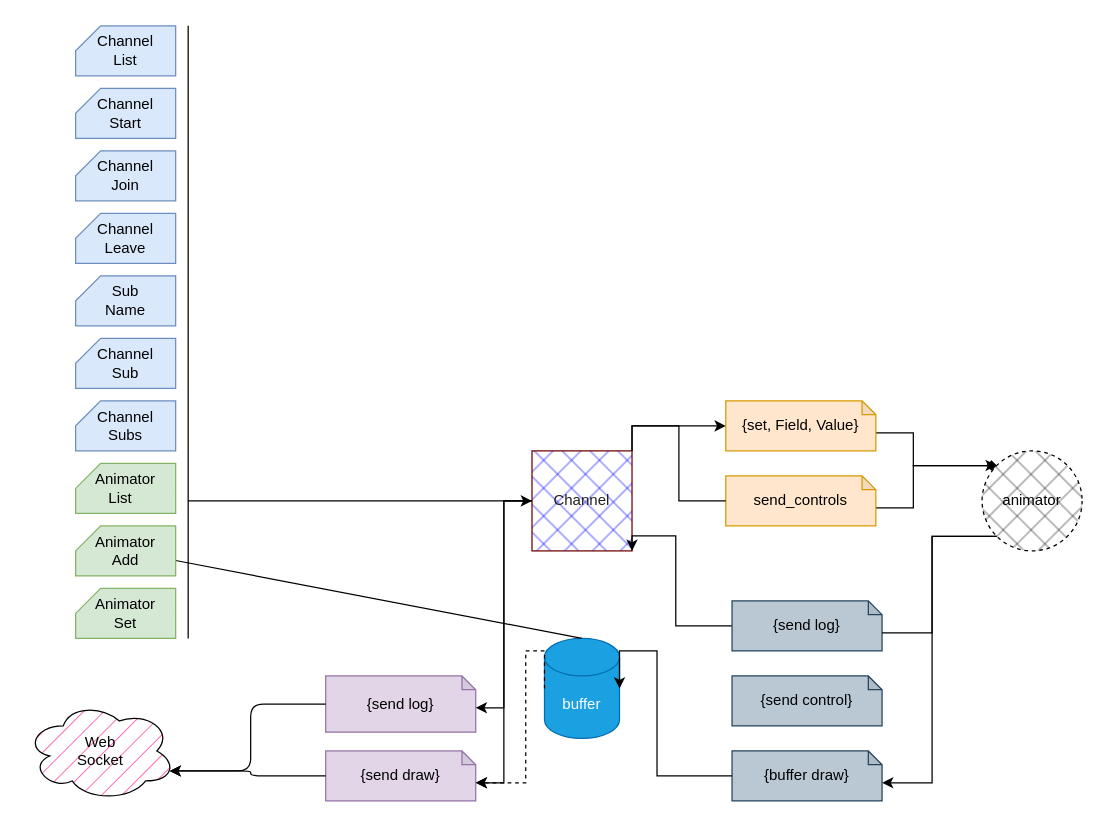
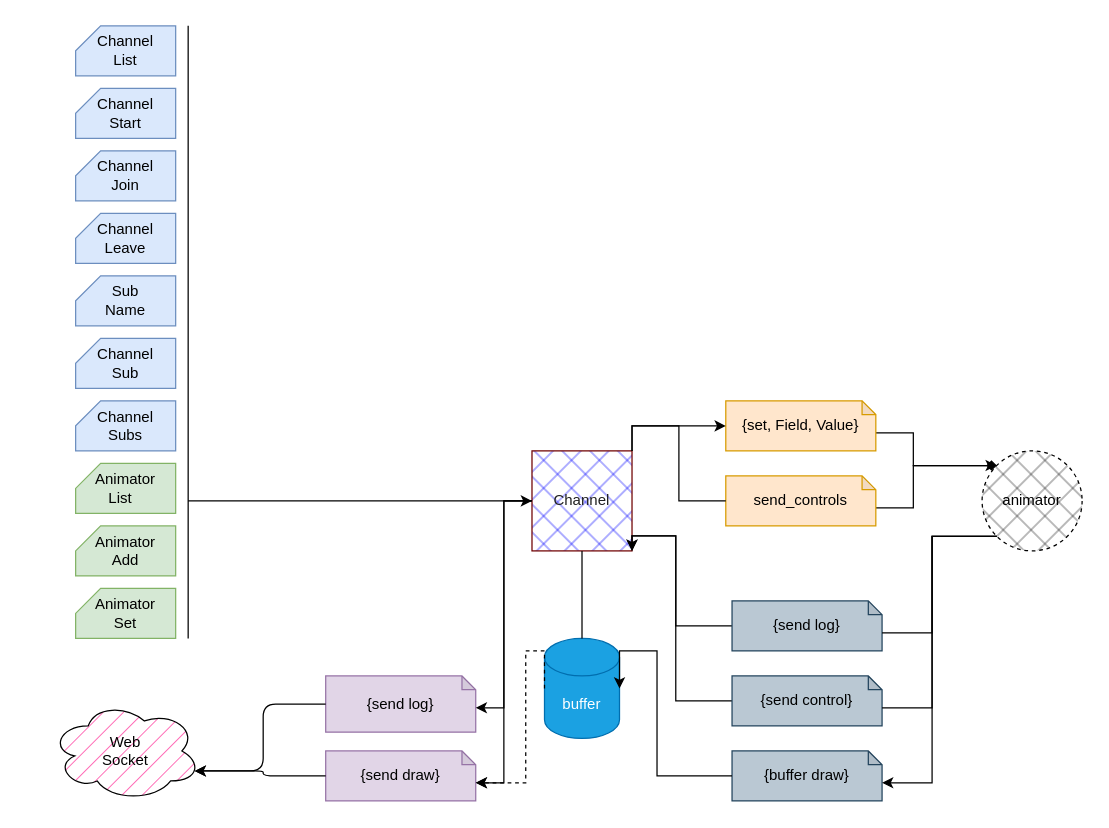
(379, 599) -> (582, 595)
none -> (676, 692)
none -> (906, 708)
(101, 751) -> (126, 751)
